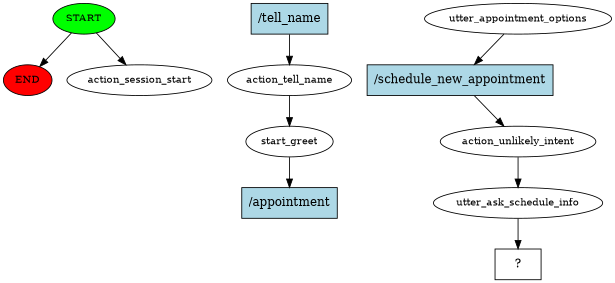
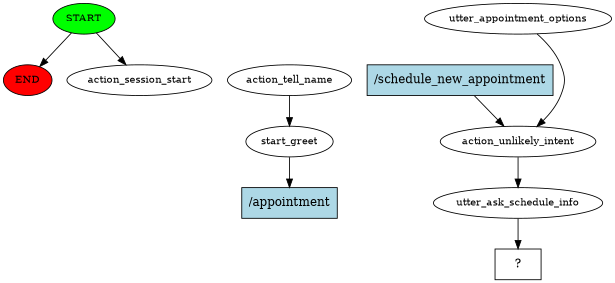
(290, 19) -> none
(492, 46) -> (564, 76)
